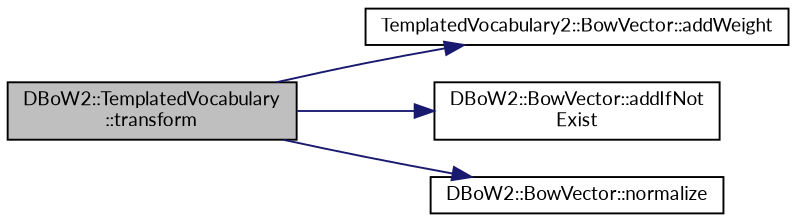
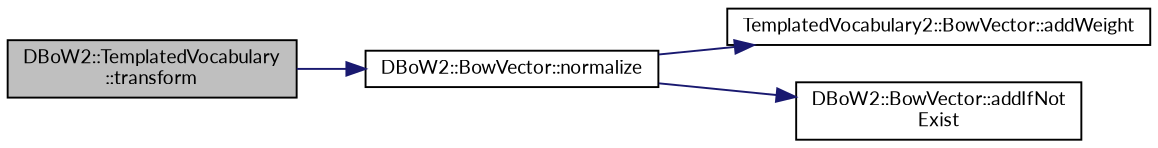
(360, 64) -> (697, 51)
(356, 111) -> (718, 89)
